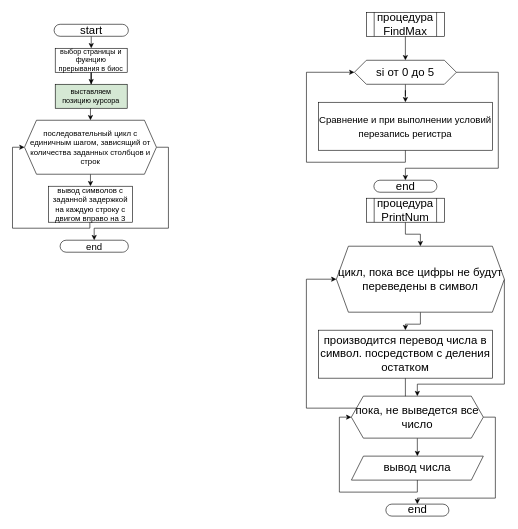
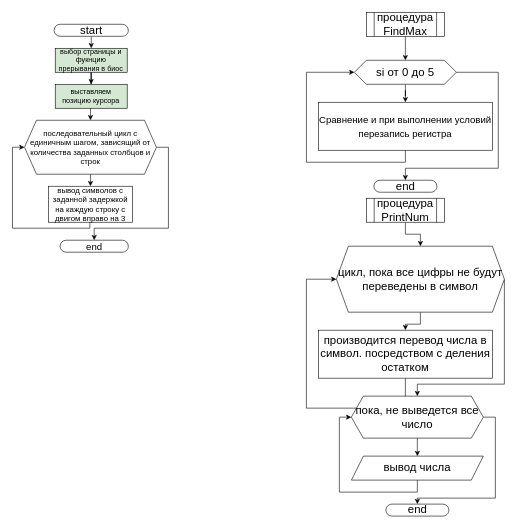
(91, 60) -> (91, 60)
